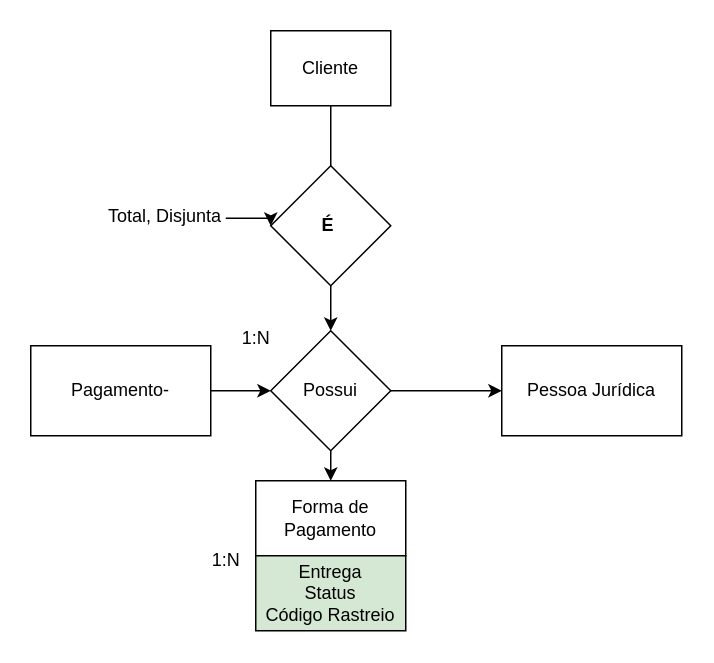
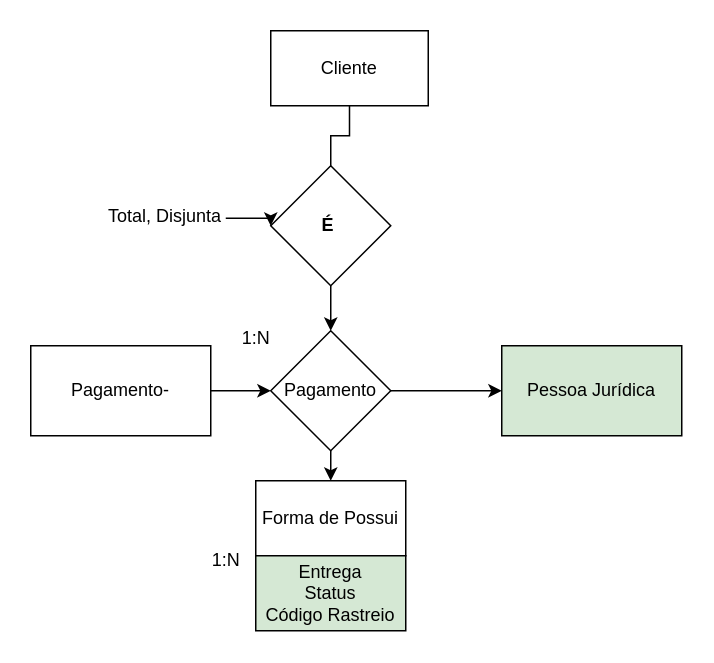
(331, 68) -> (350, 68)
(331, 391) -> (331, 391)
(592, 391) -> (592, 391)
(331, 518) -> (331, 518)
